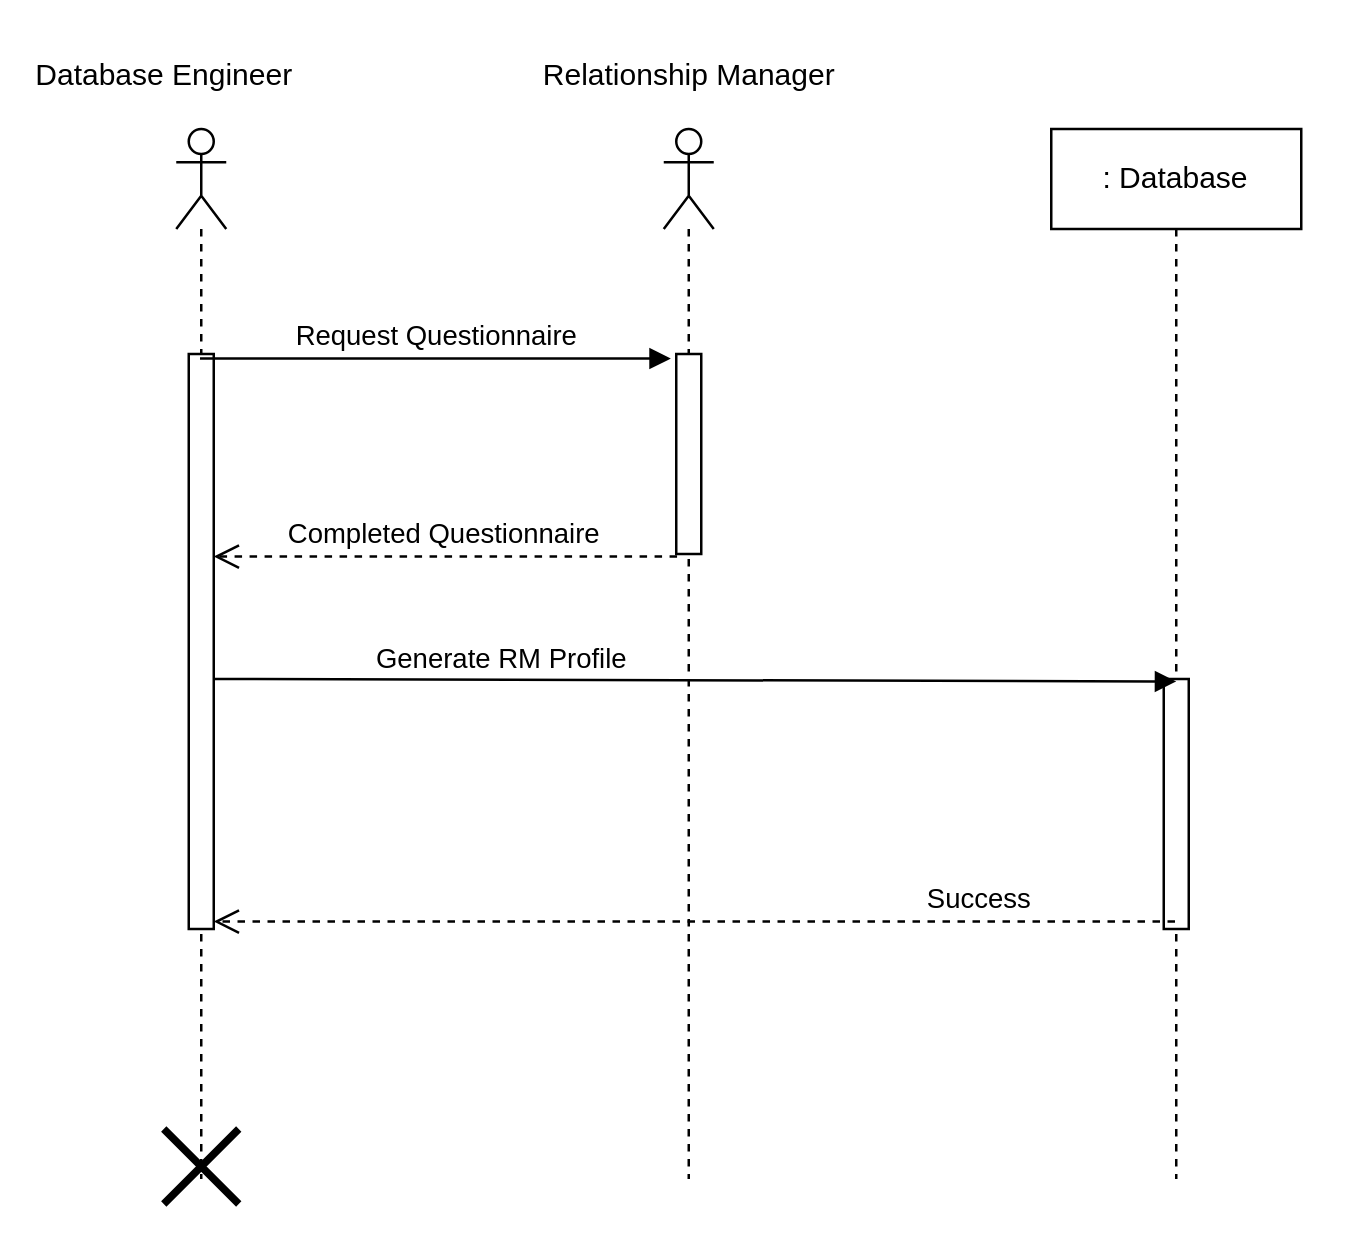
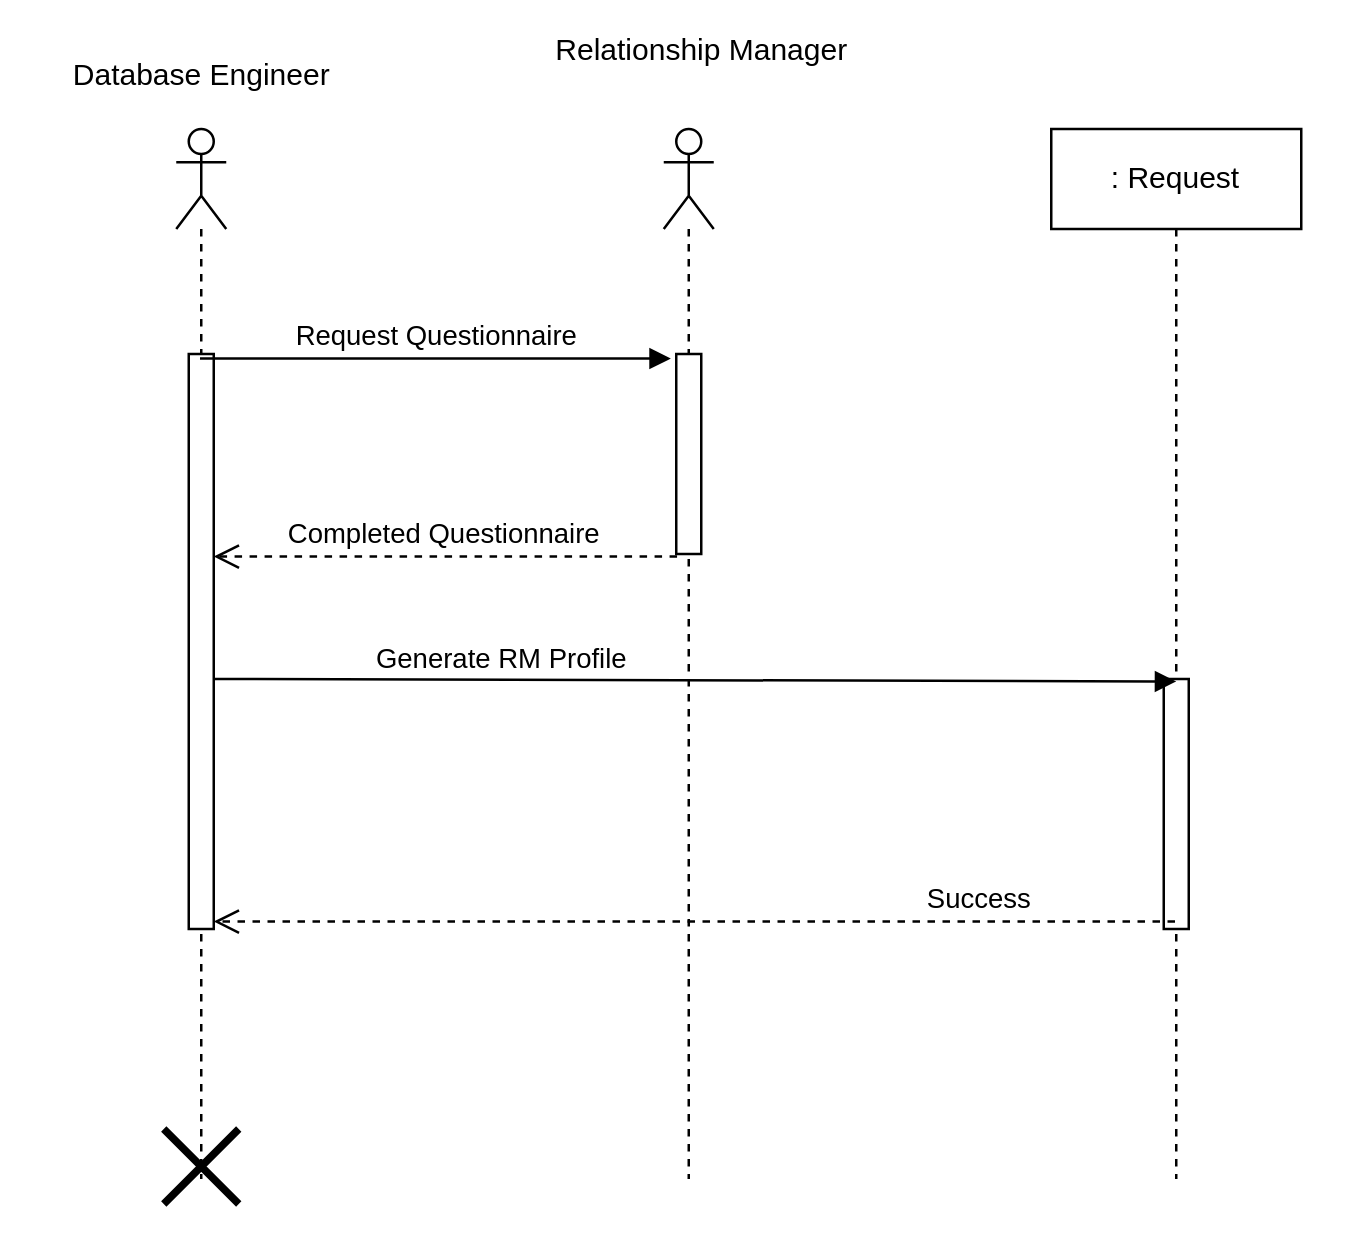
(164, 76) -> (201, 76)
(689, 76) -> (701, 51)
(1176, 179) -> (1176, 179)
